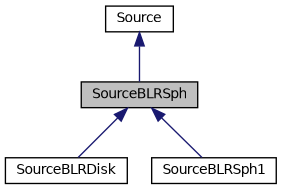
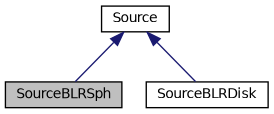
(98, 138) -> (176, 62)
(214, 171) -> none
